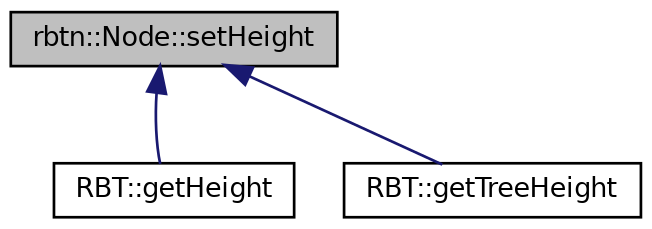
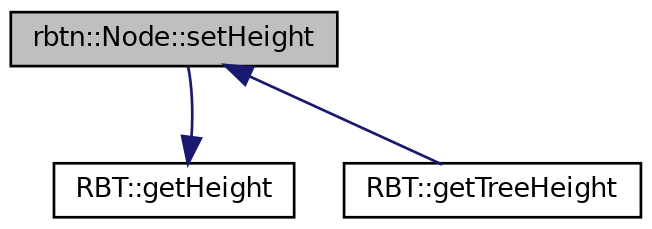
(156, 129) -> (192, 101)
